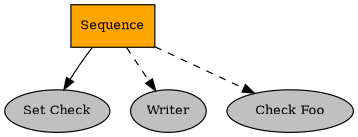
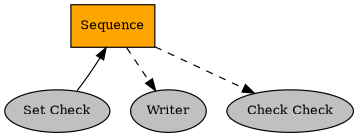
(81, 63) -> (89, 75)
(290, 111) -> (290, 111)
